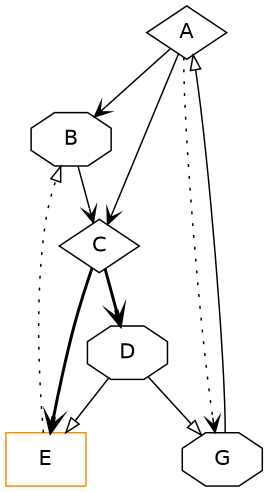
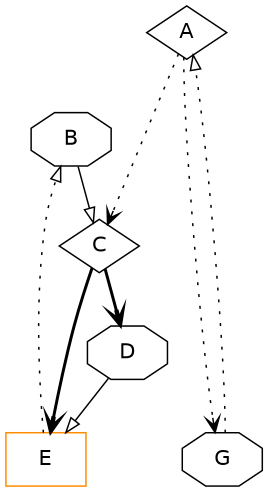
(138, 78) -> none
(146, 132) -> (146, 132)
(84, 187) -> (84, 187)
(215, 251) -> (215, 251)
(170, 401) -> none
